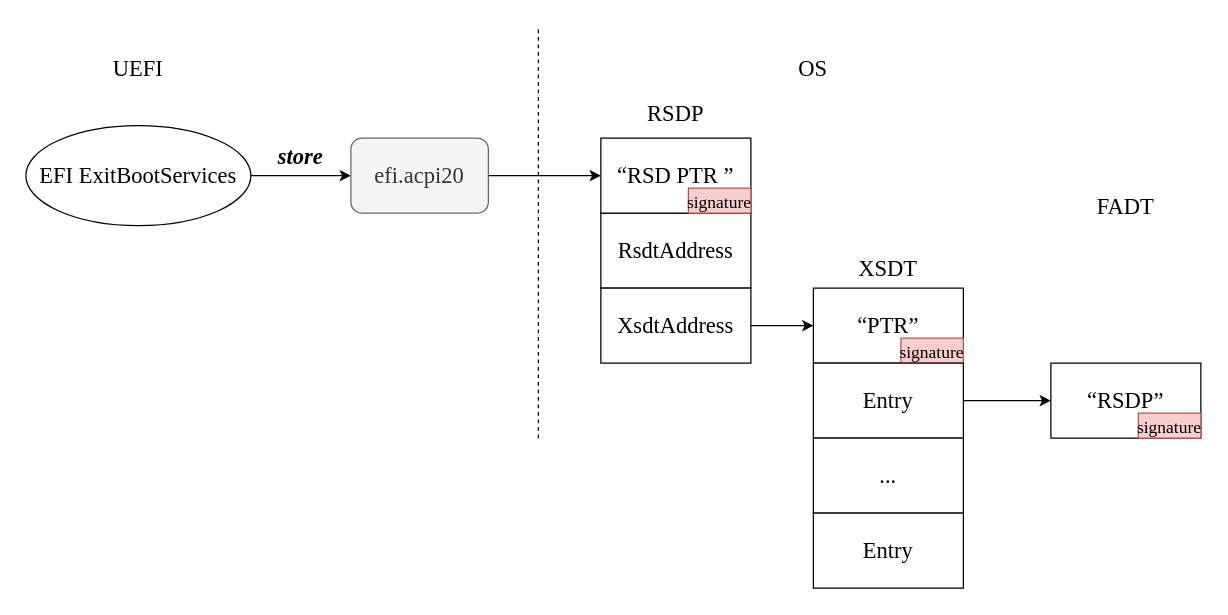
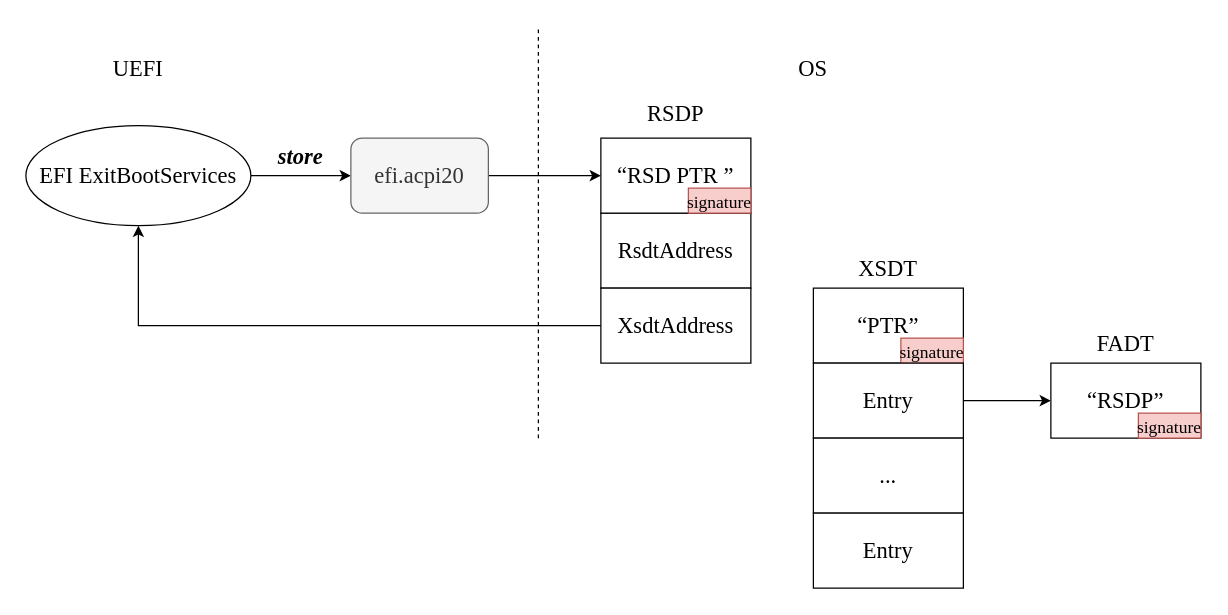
(1126, 207) -> (1126, 344)
(778, 326) -> (323, 326)
